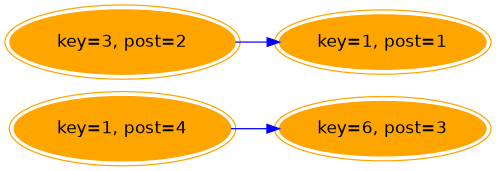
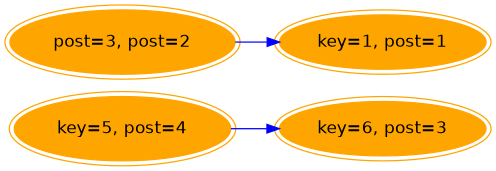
(123, 42) -> (123, 42)
(123, 129) -> (123, 129)
